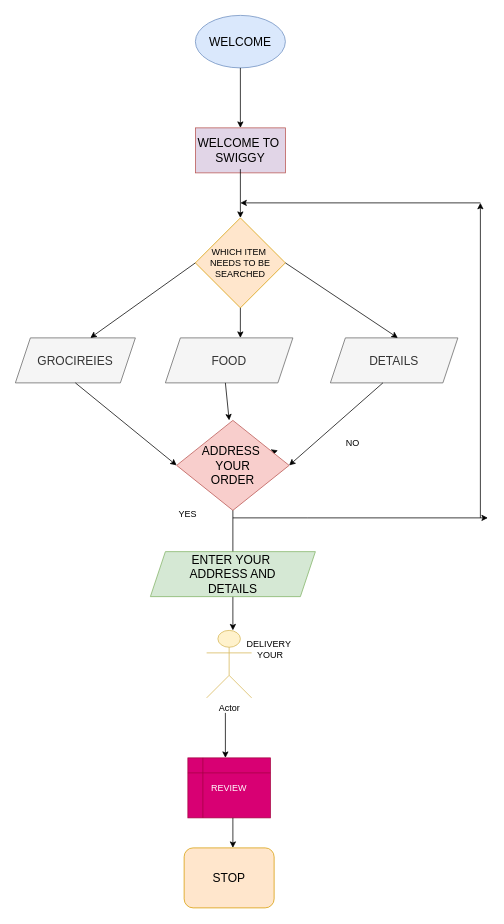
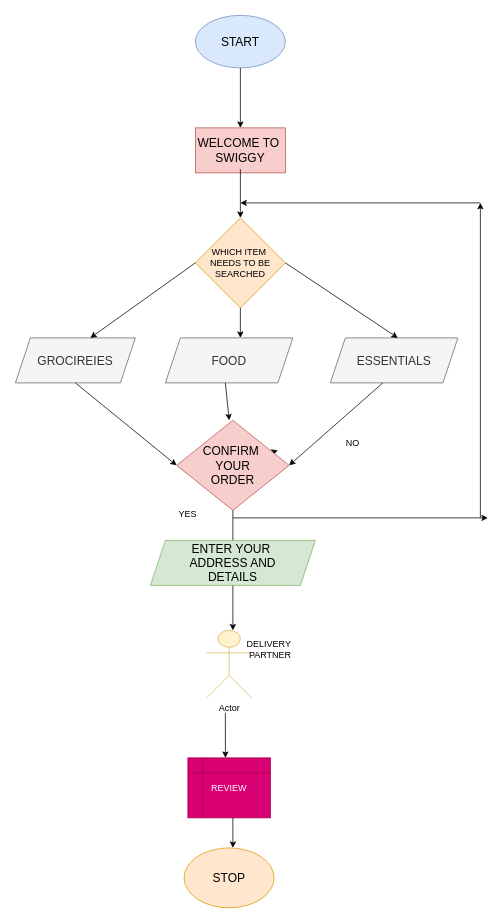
(240, 42) -> (240, 42)
(240, 150) -> (240, 150)
(394, 360) -> (394, 360)
(233, 465) -> (233, 465)
(233, 574) -> (233, 563)
(270, 649) -> (270, 649)
(229, 878) -> (229, 878)
